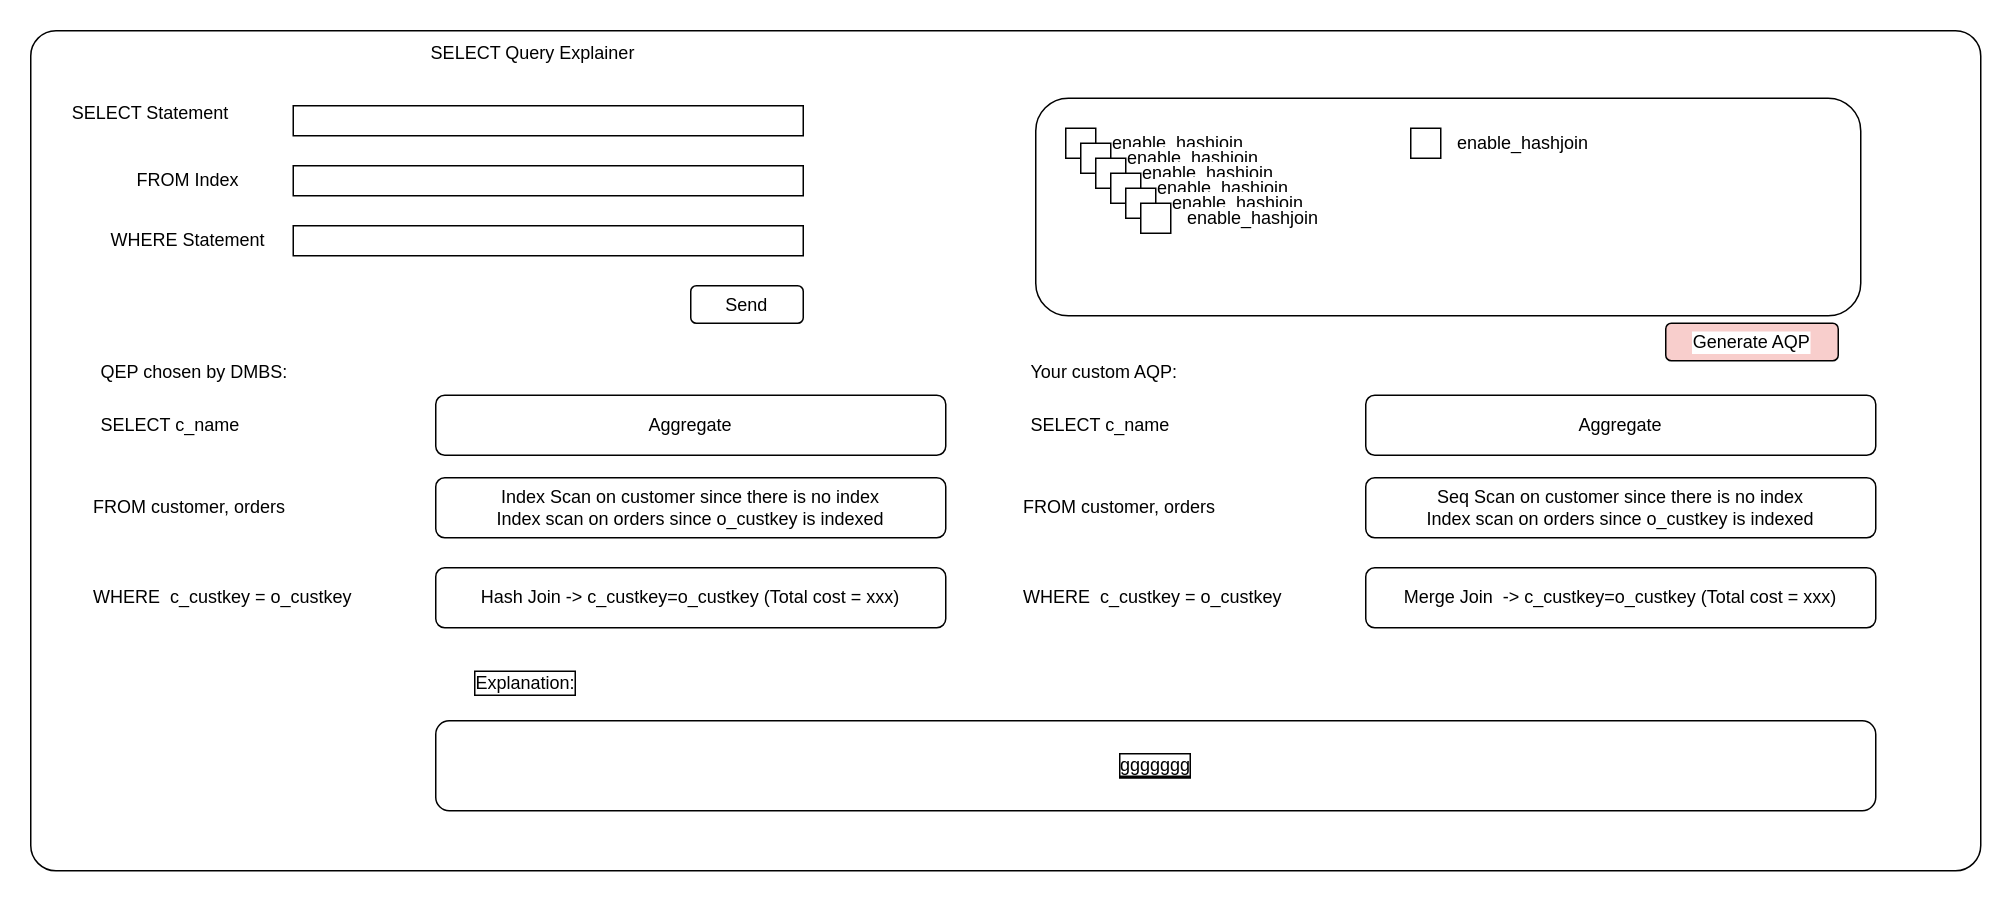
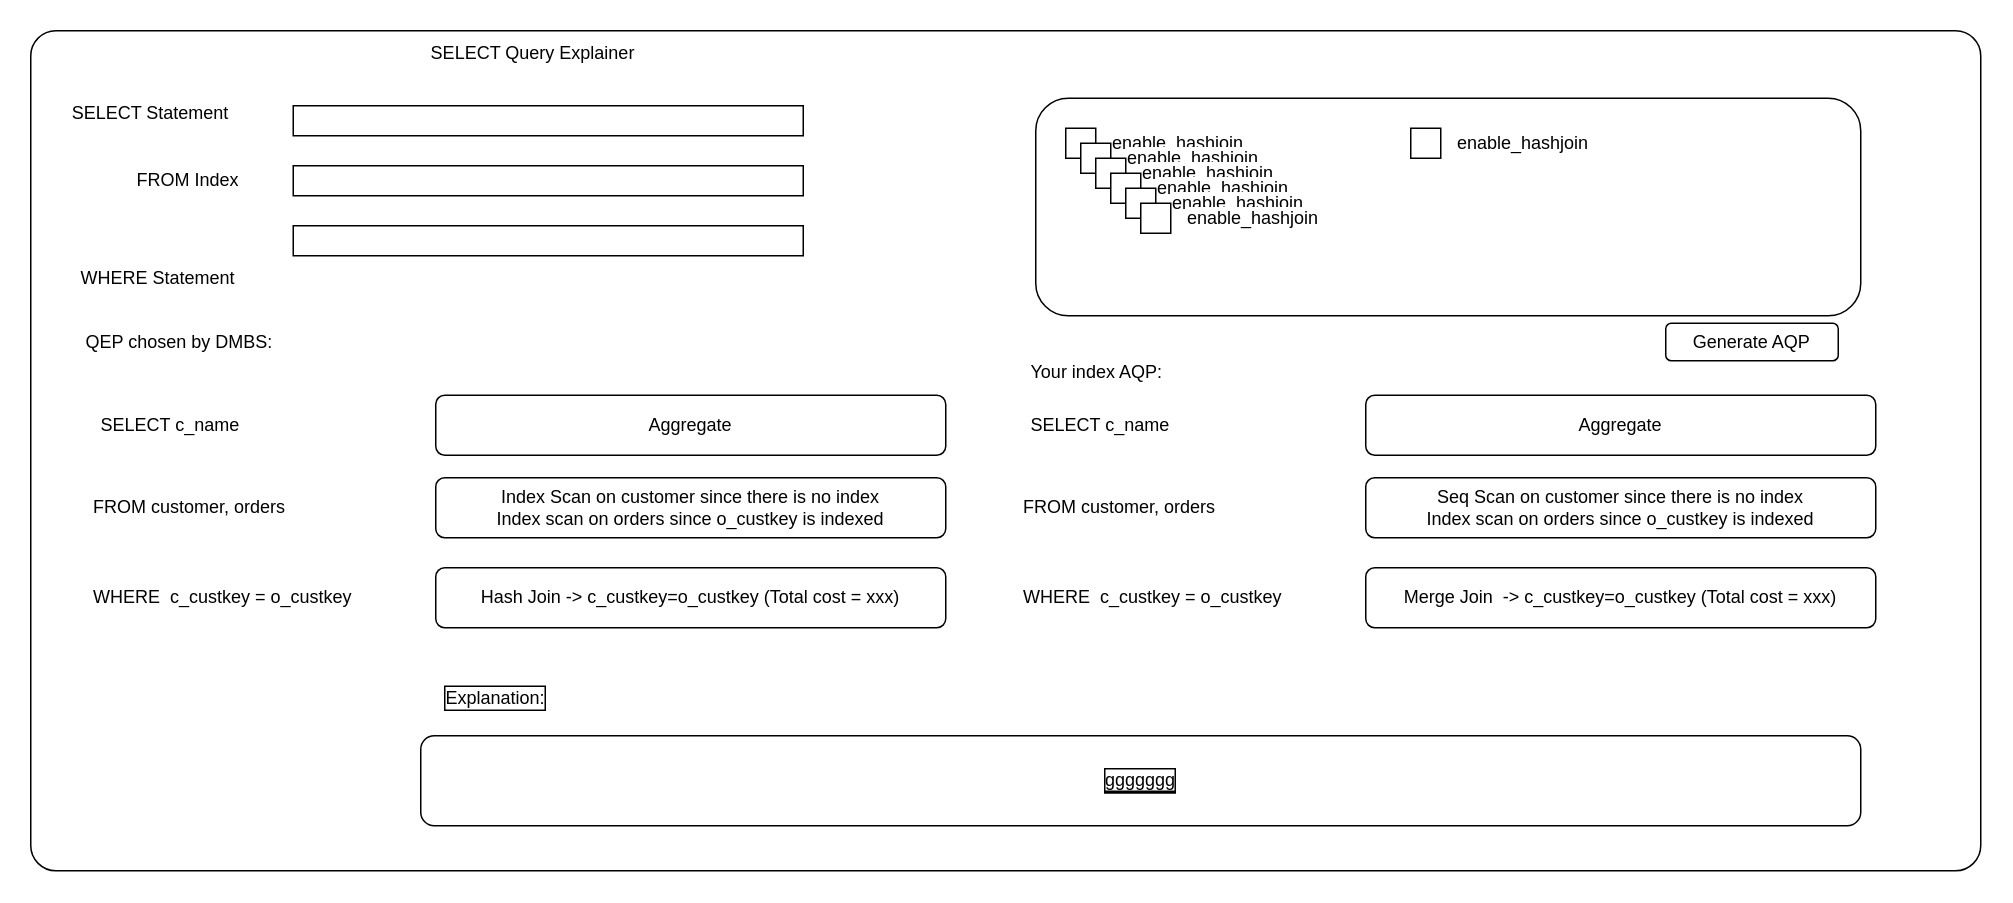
(188, 241) -> (158, 278)
(747, 305) -> none
(1752, 342) -> (1752, 342)
(196, 373) -> (181, 343)
(1105, 373) -> (1097, 373)
(526, 683) -> (496, 698)
(1156, 766) -> (1141, 781)
